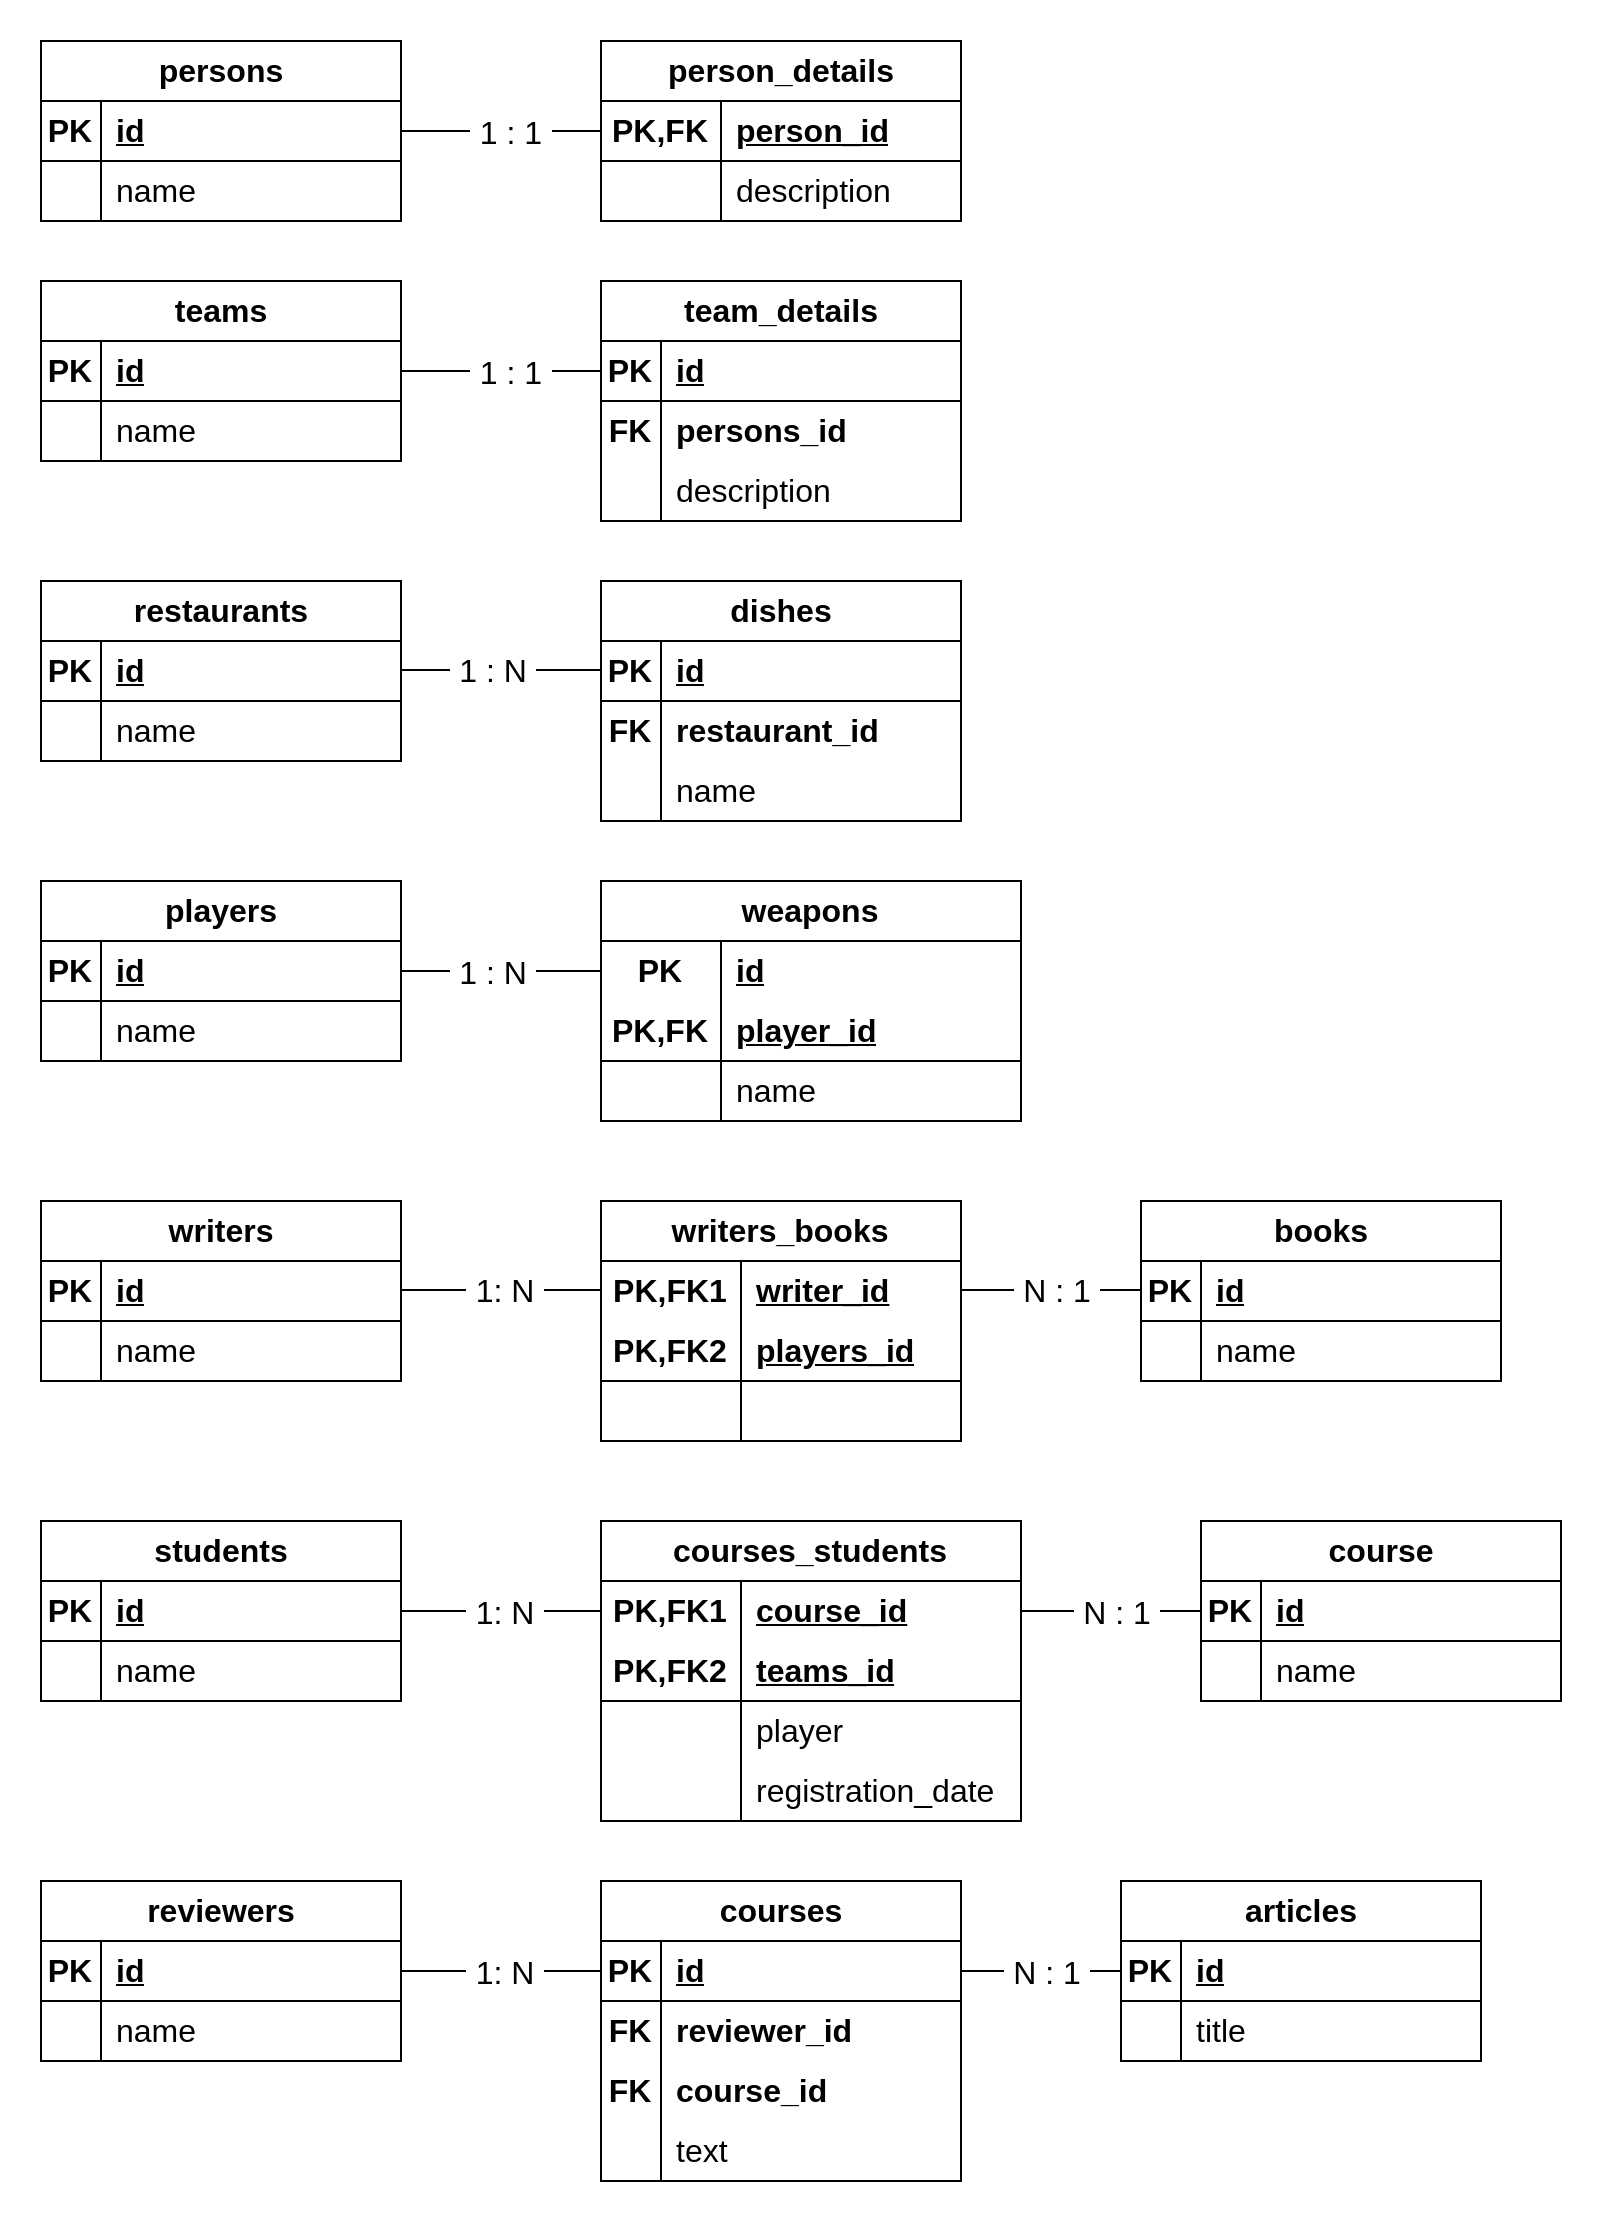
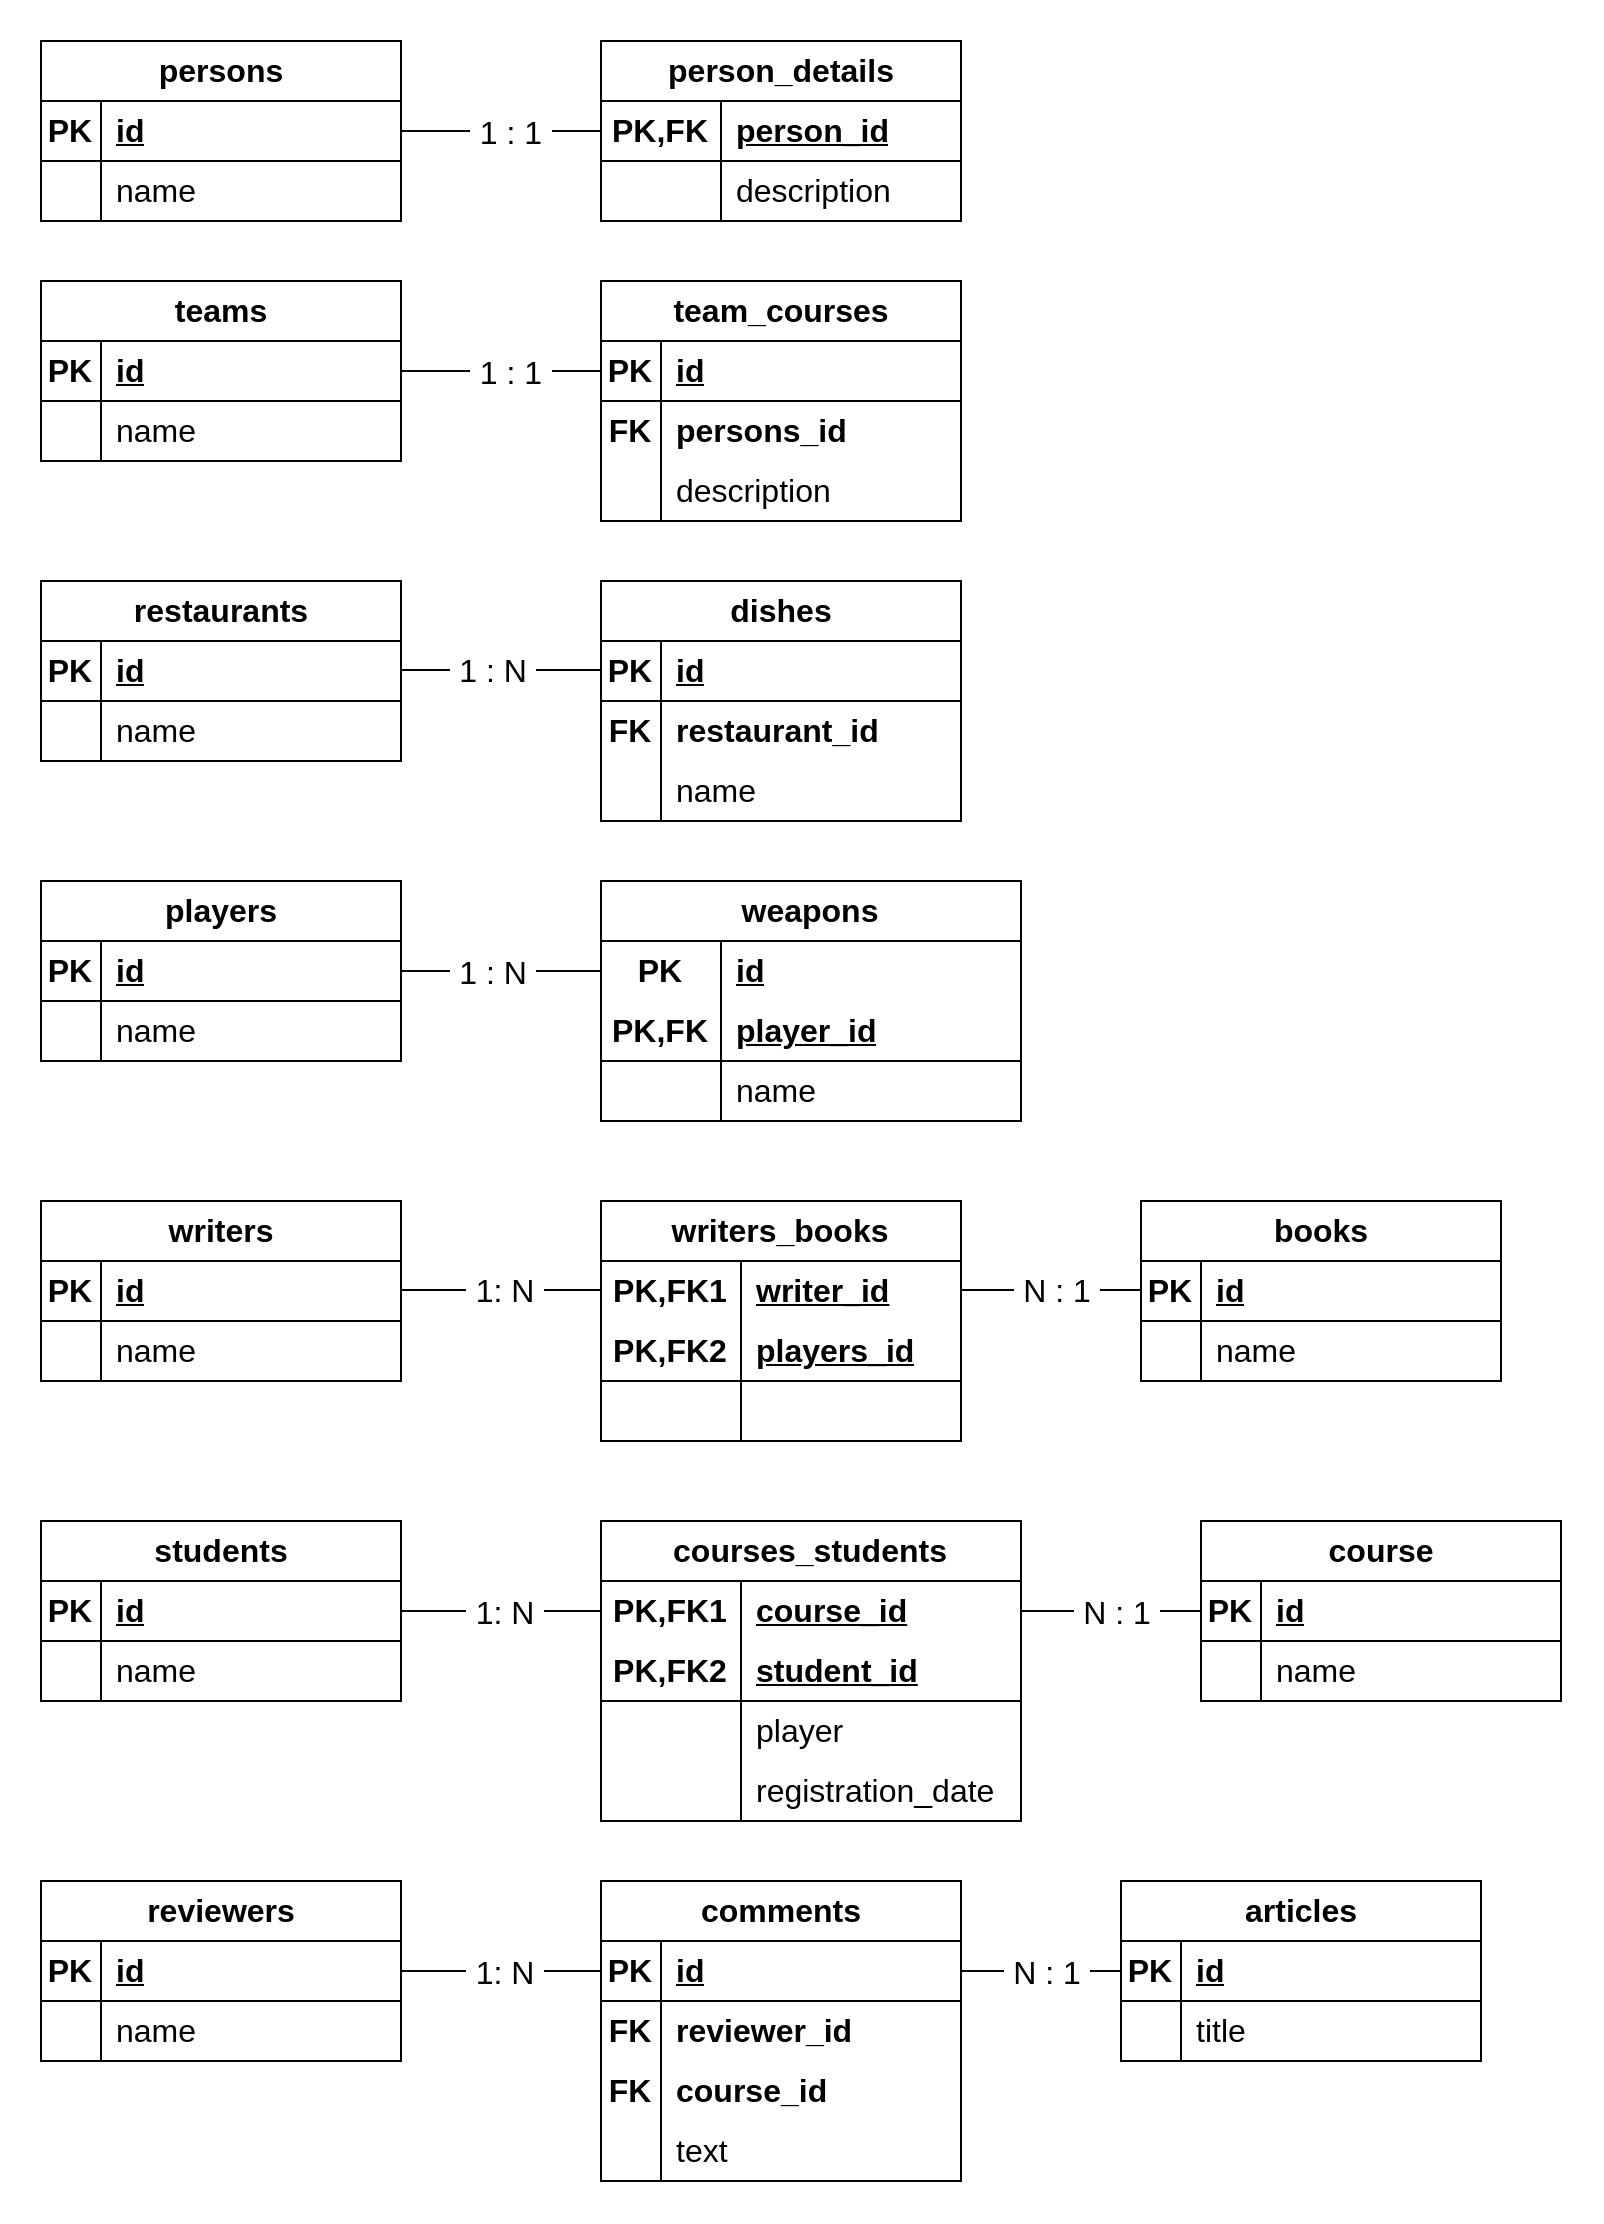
(782, 311) -> (782, 311)
(825, 1671) -> (842, 1671)
(782, 1911) -> (782, 1911)
